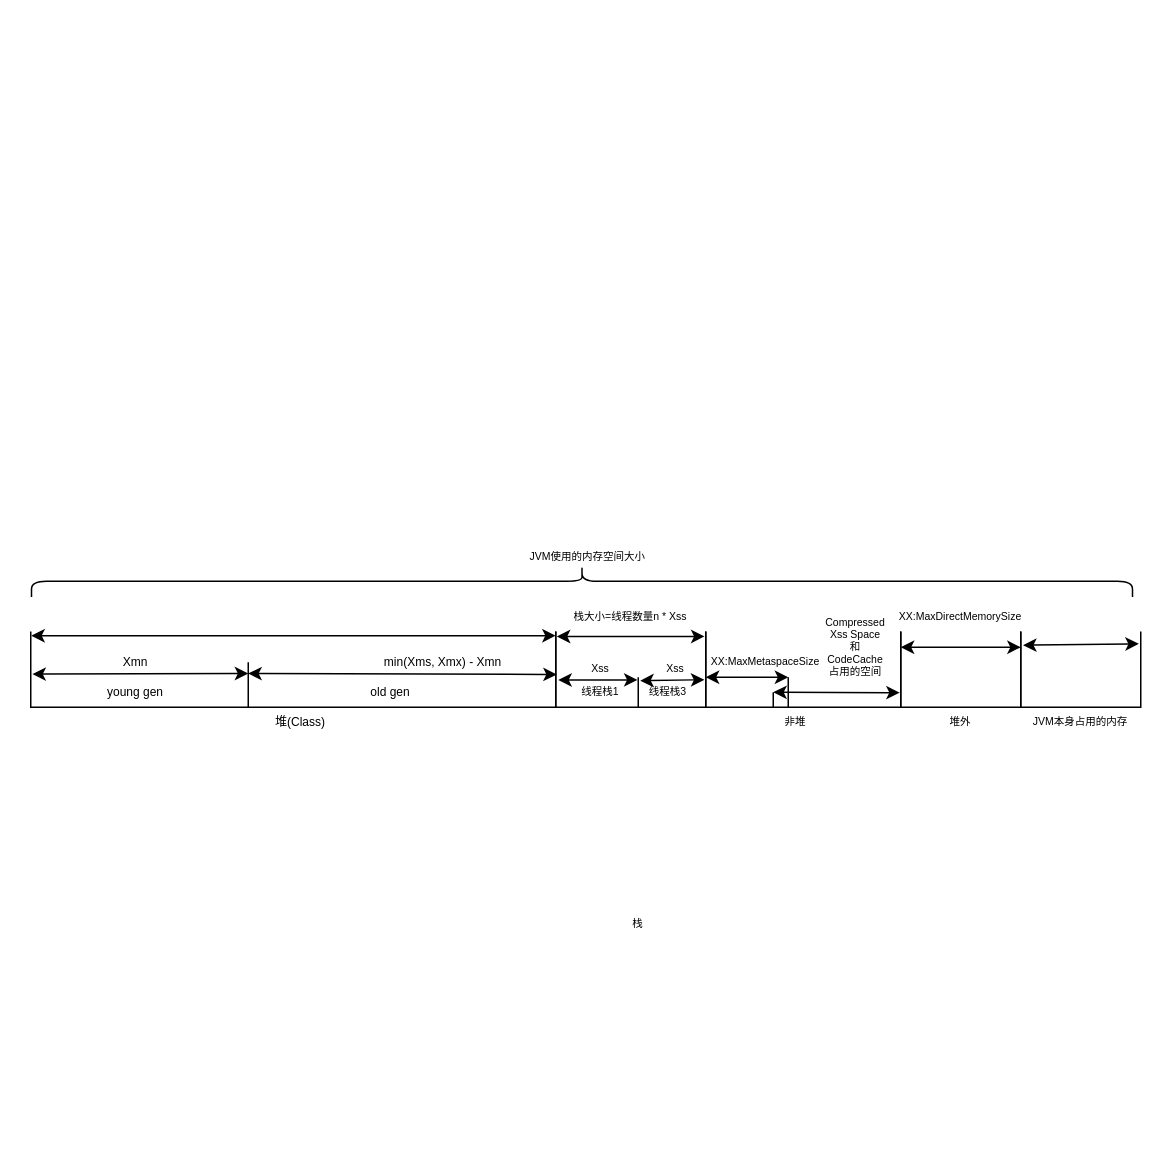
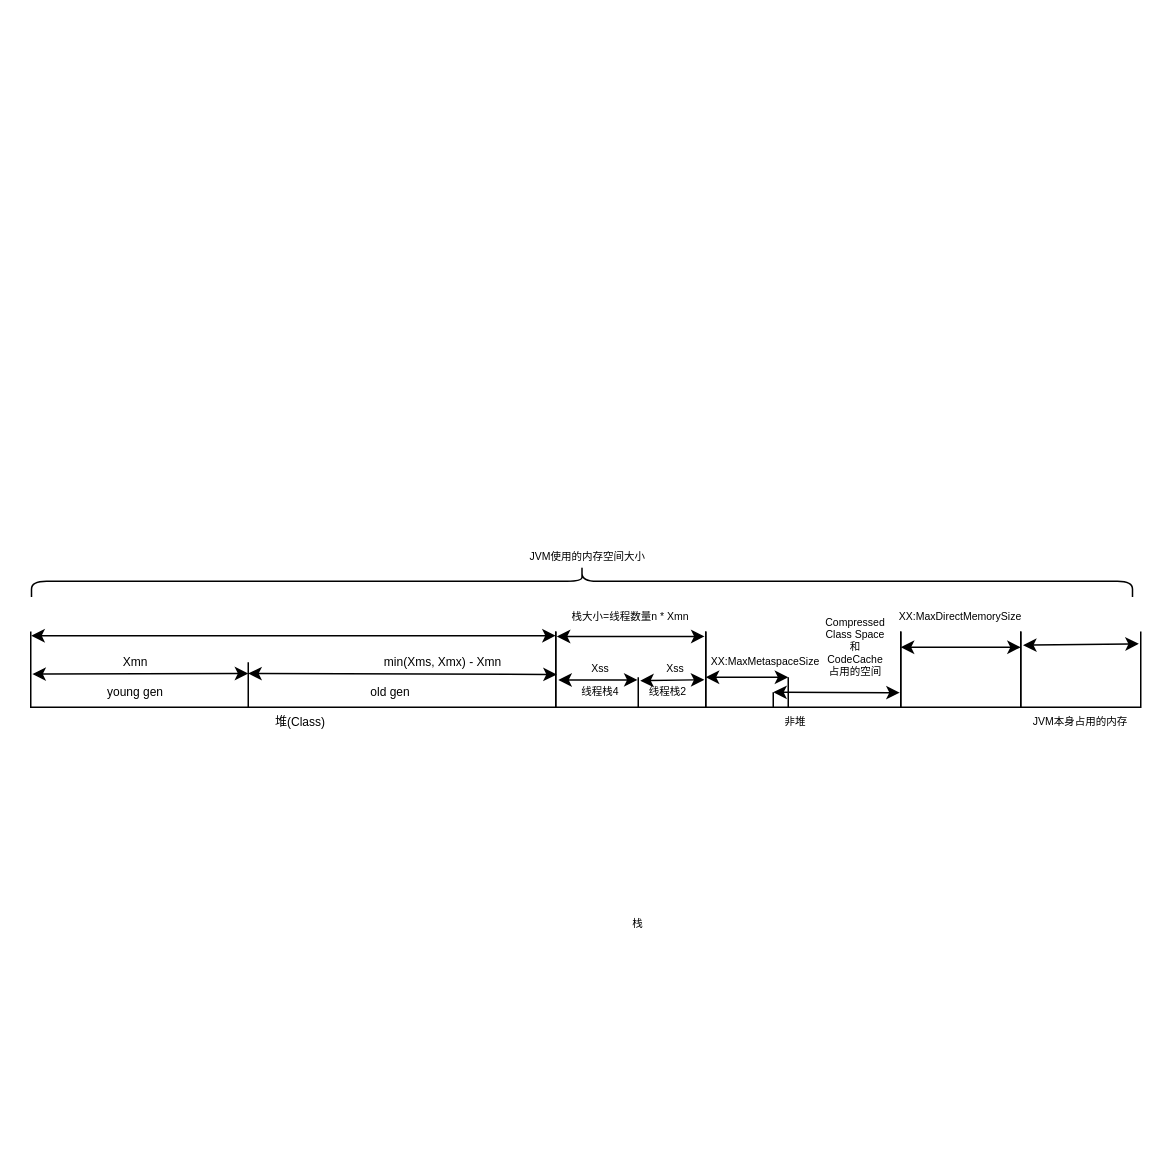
(631, 617) -> (631, 617)
(856, 647) -> (856, 647)
(601, 692) -> (601, 692)
(668, 692) -> (668, 692)
(961, 722) -> none
